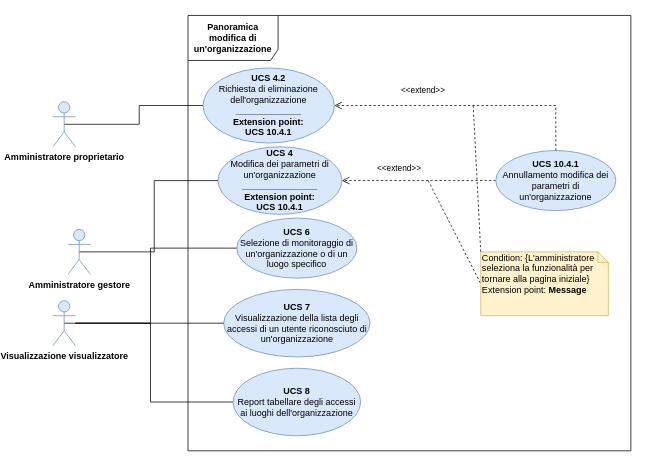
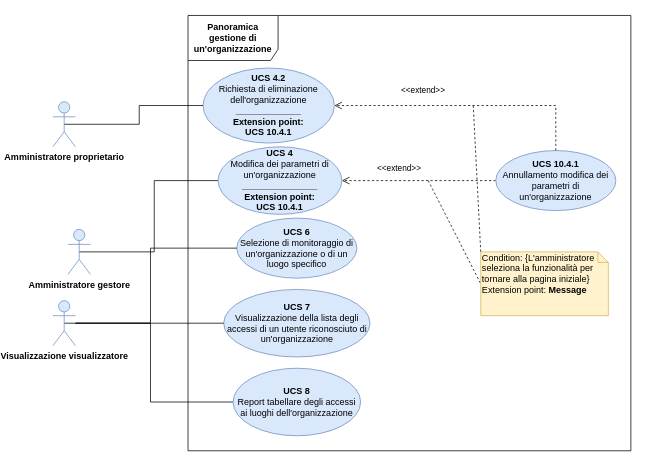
(233, 38) -> (233, 38)
